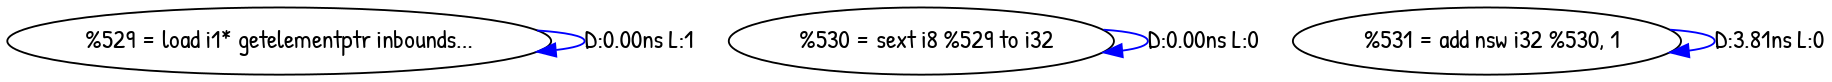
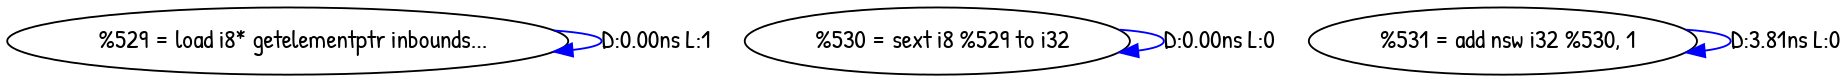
(279, 41) -> (288, 41)
